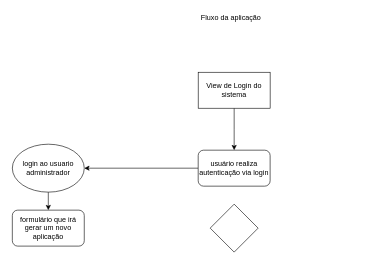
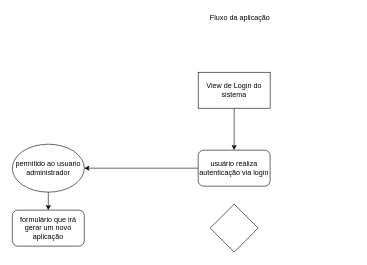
(231, 18) -> (240, 18)
(48, 168) -> (48, 168)
